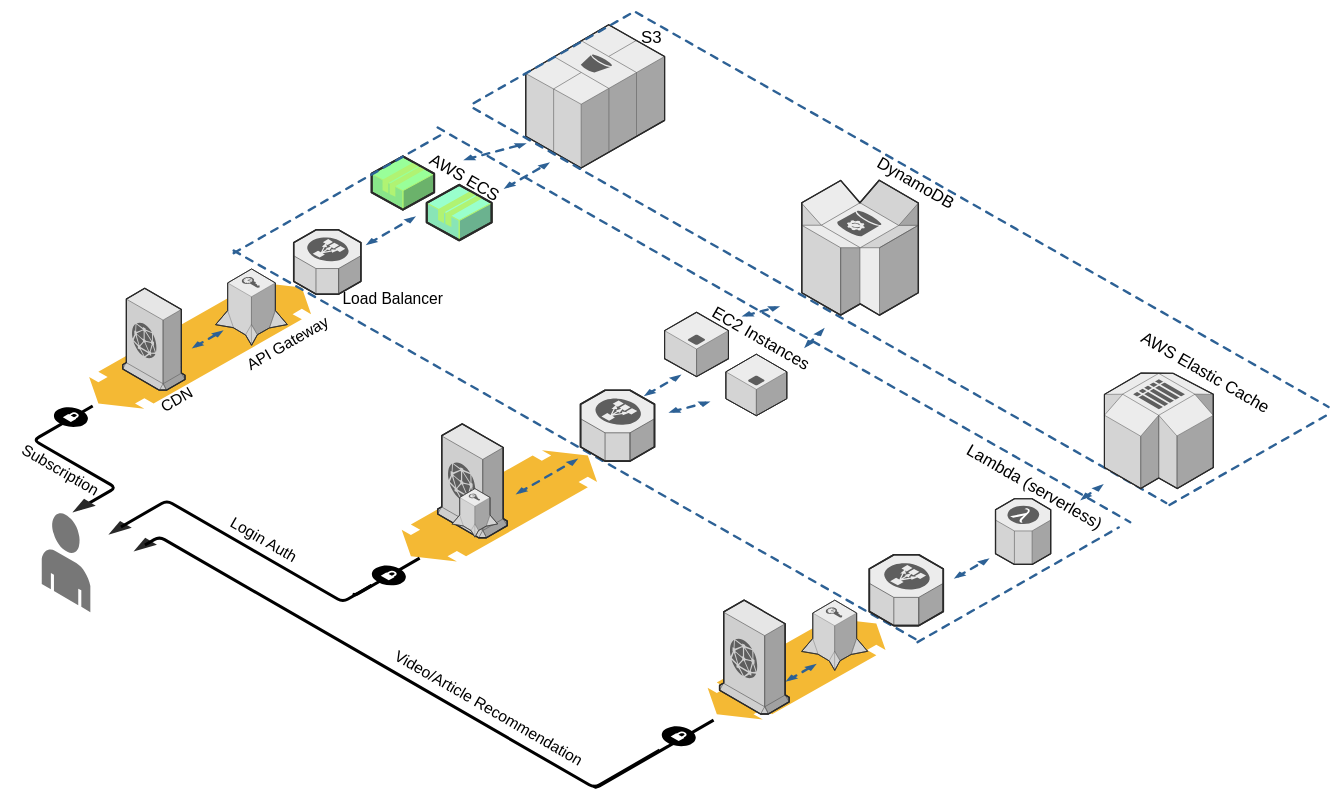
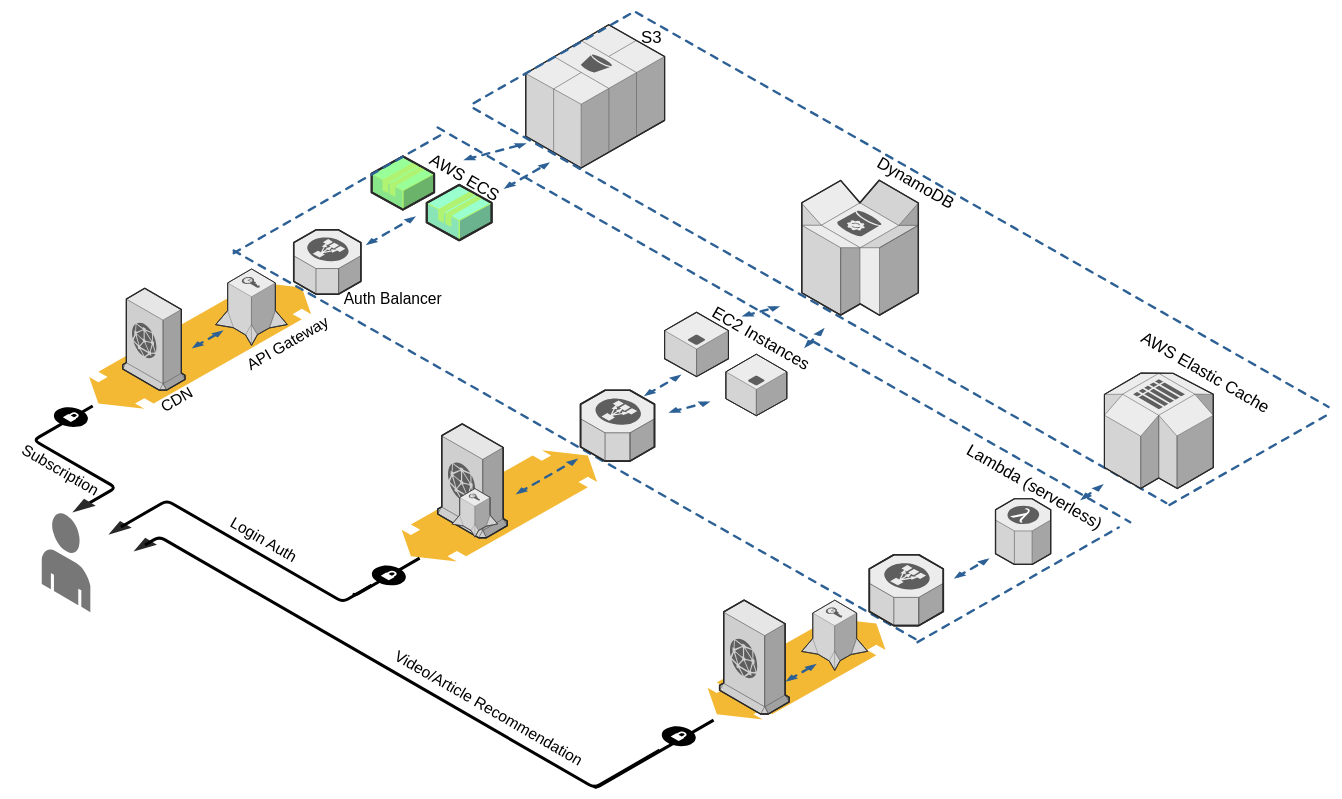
(393, 299) -> (393, 299)
